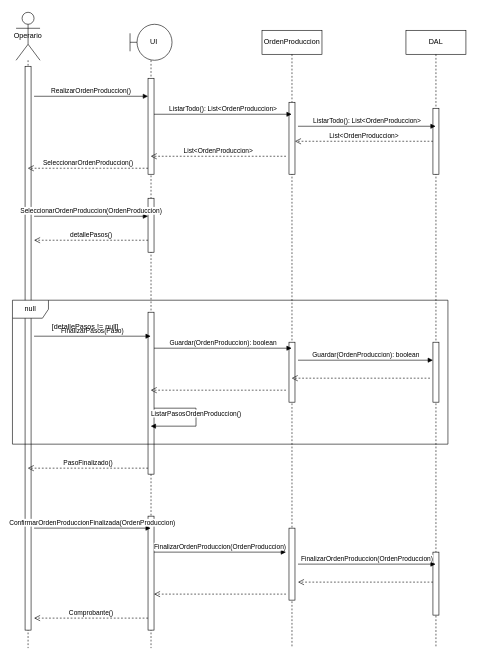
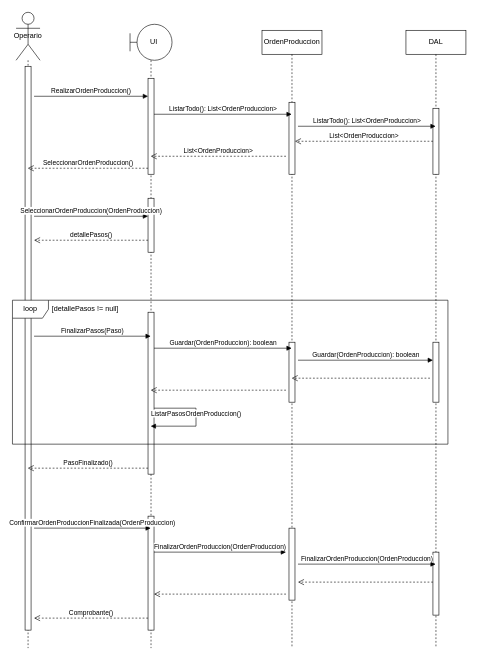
(30, 309) -> (30, 309)
(85, 327) -> (85, 309)
